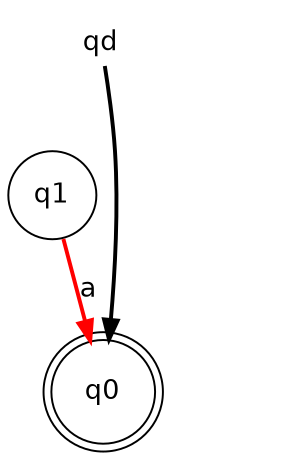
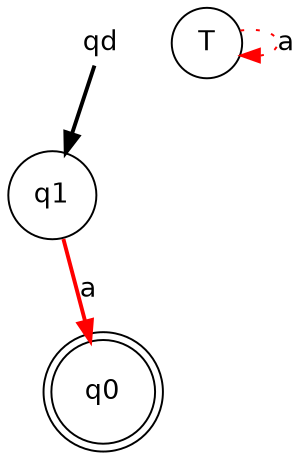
none -> (207, 43)
(116, 192) -> (83, 100)
